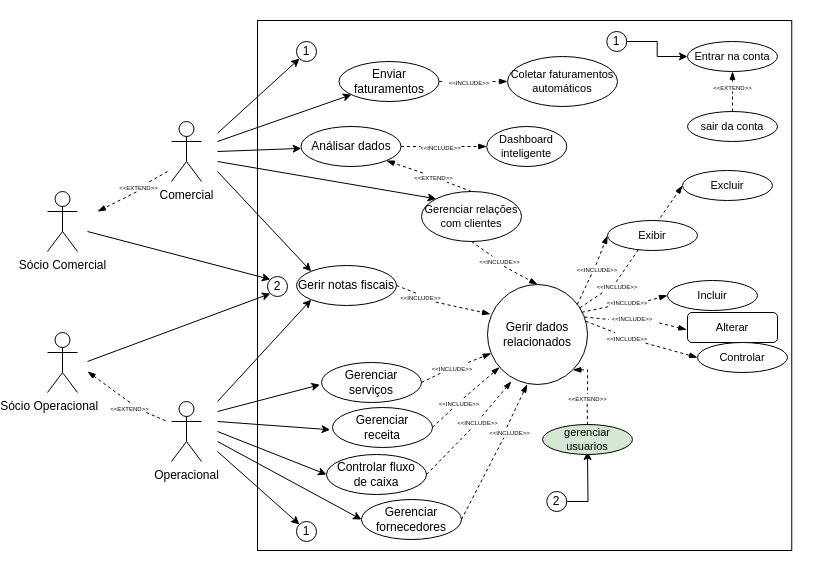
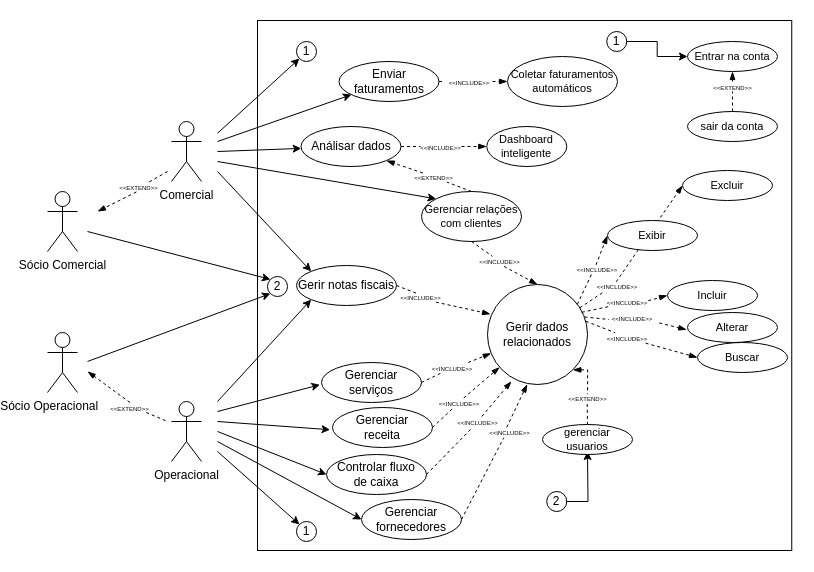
(733, 328) -> (733, 328)
(743, 358) -> (743, 358)
(588, 440) -> (588, 440)
